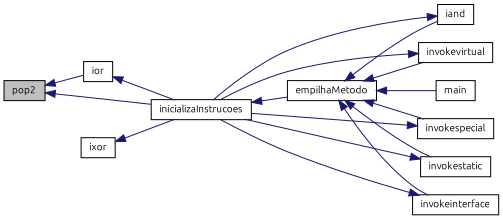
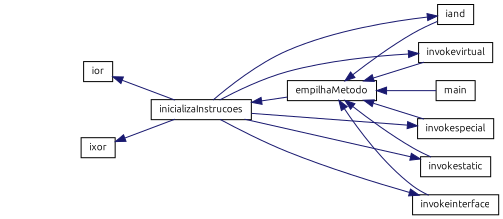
(25, 91) -> none
